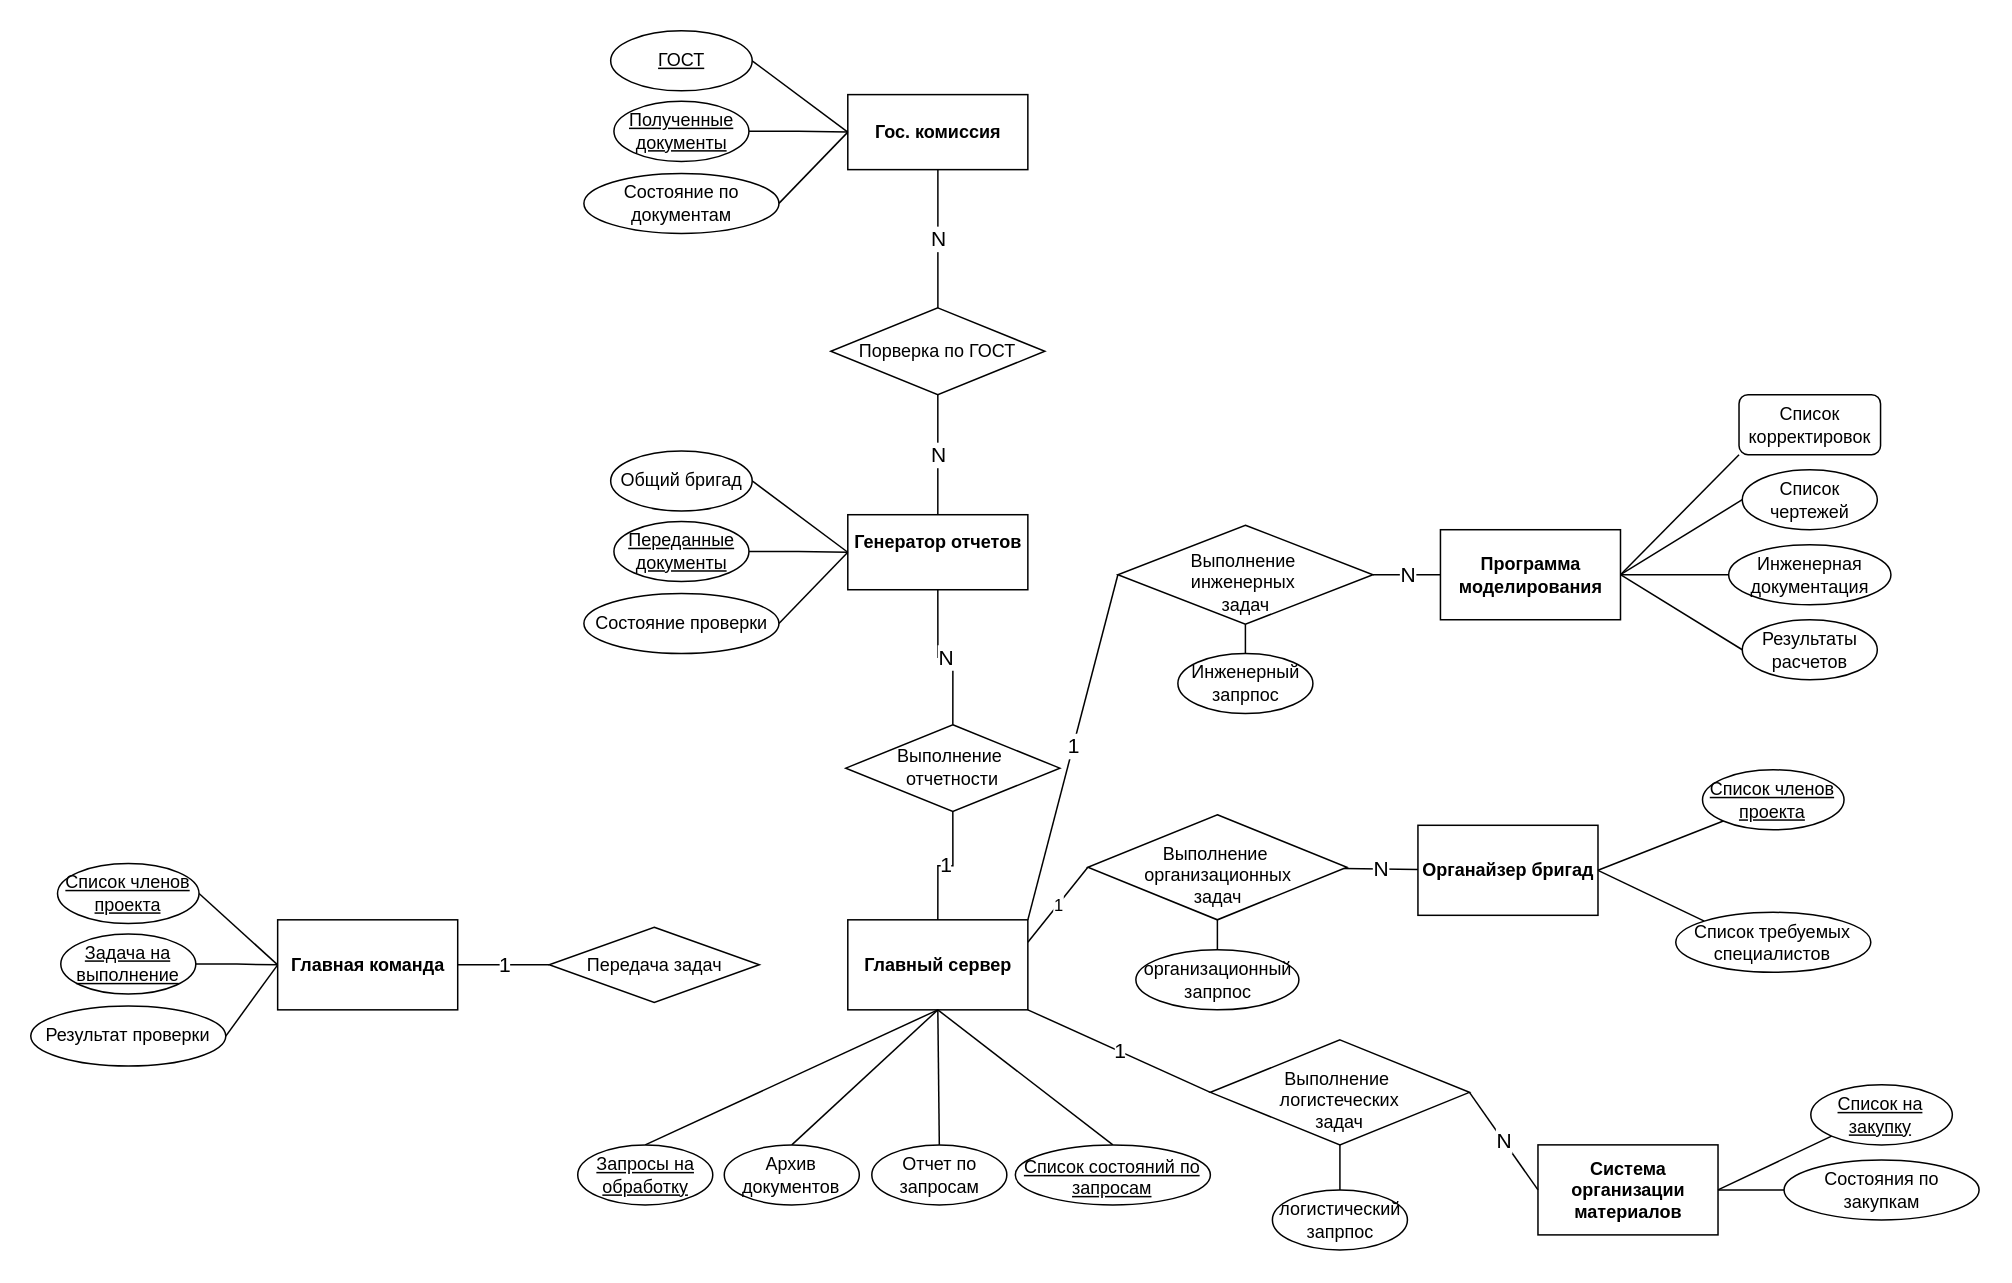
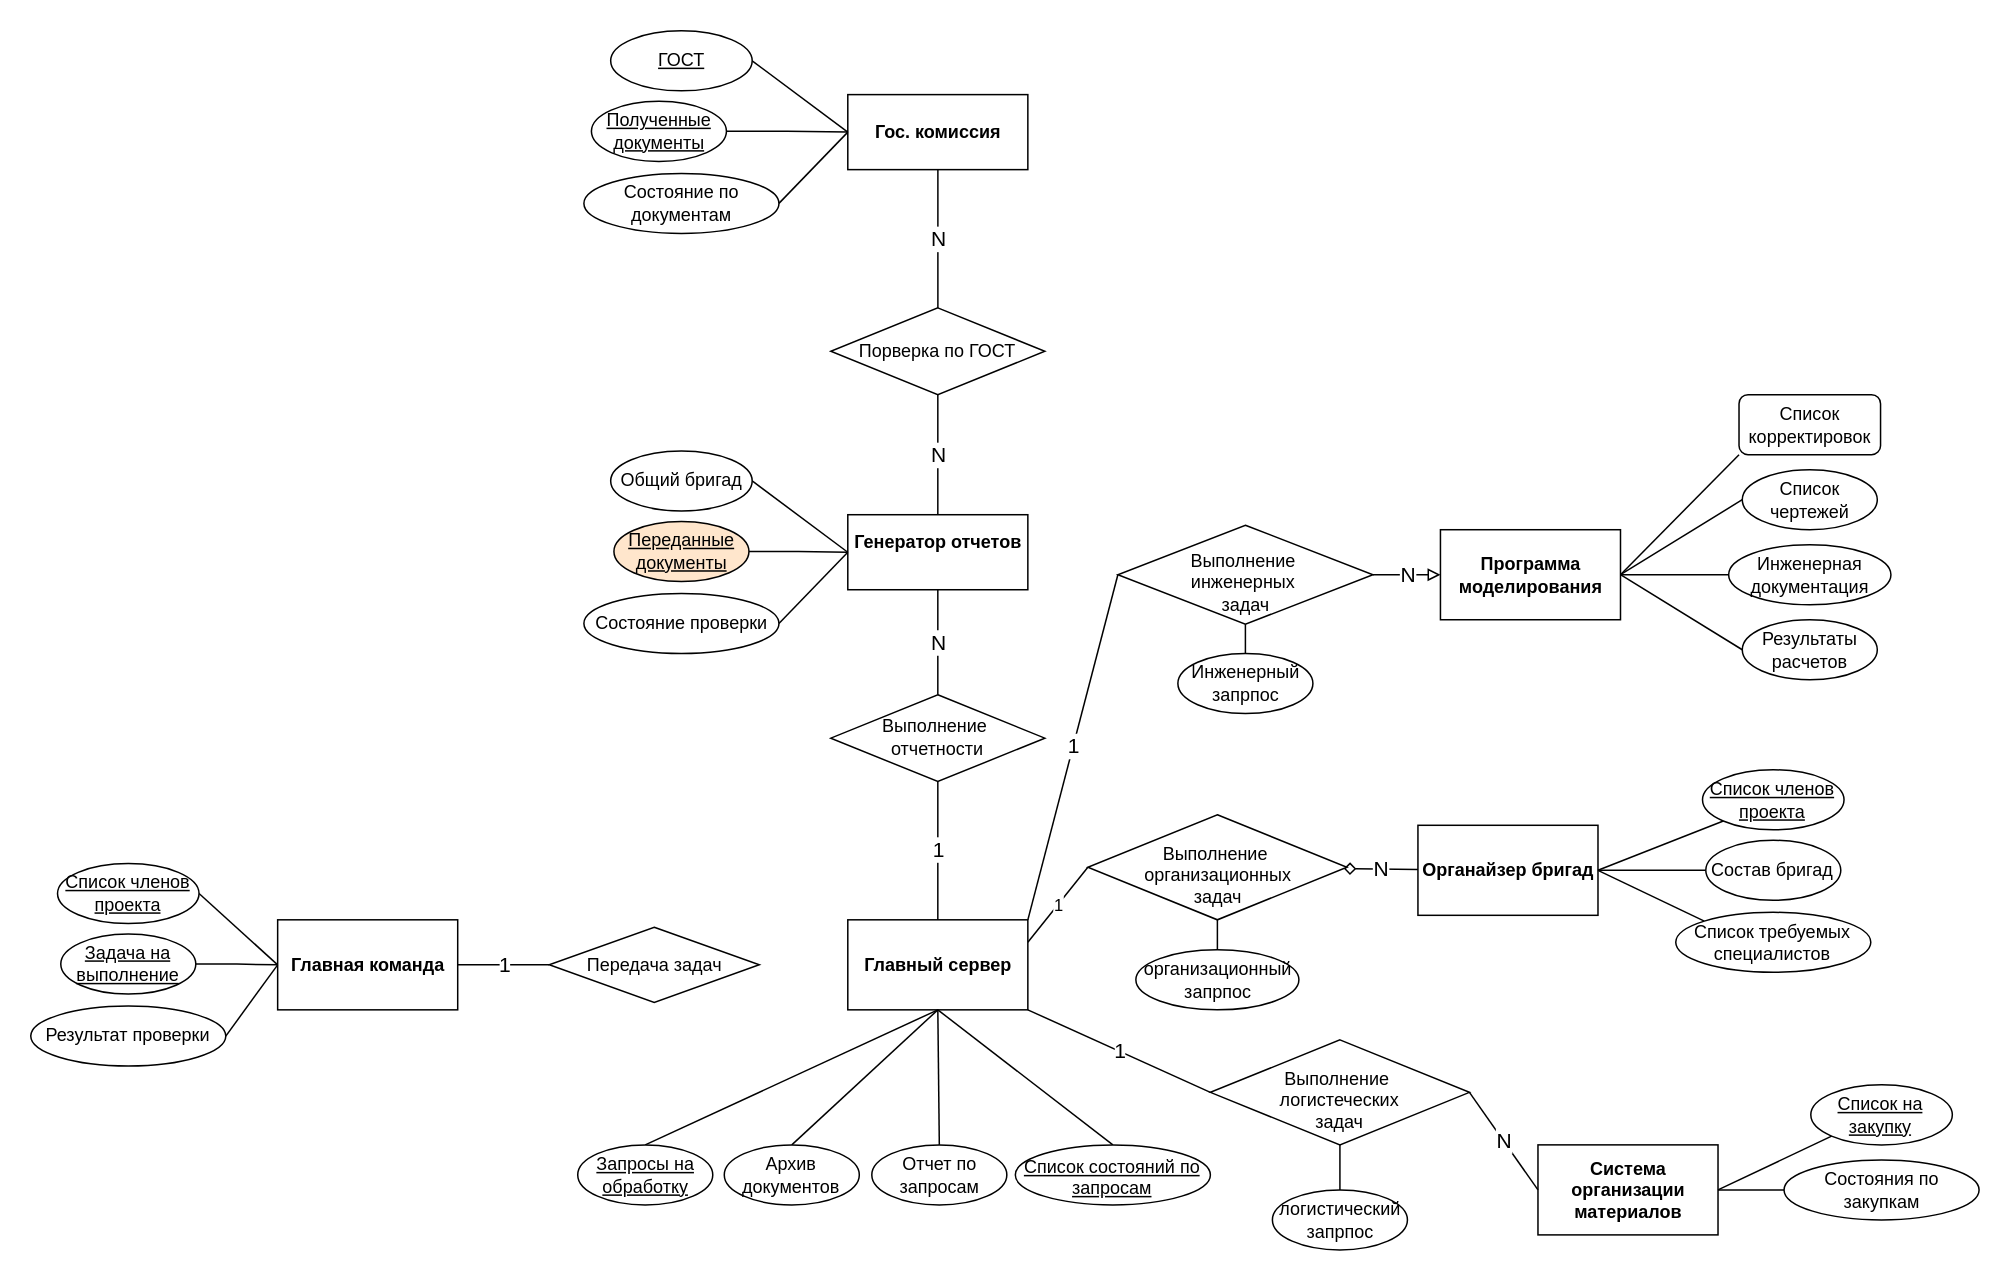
(681, 131) -> (659, 131)
(681, 551) -> (681, 551)
(1432, 575) -> (1427, 575)
(953, 768) -> (938, 738)
(1350, 868) -> (1356, 868)
none -> (1654, 870)
none -> (1773, 870)
